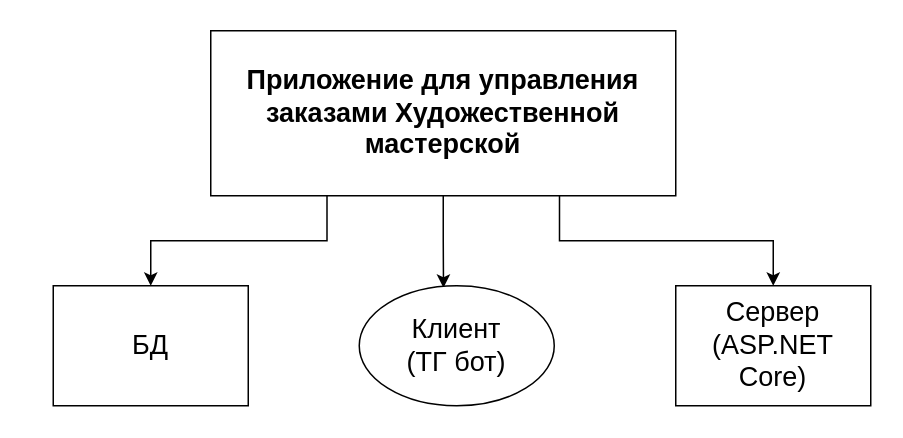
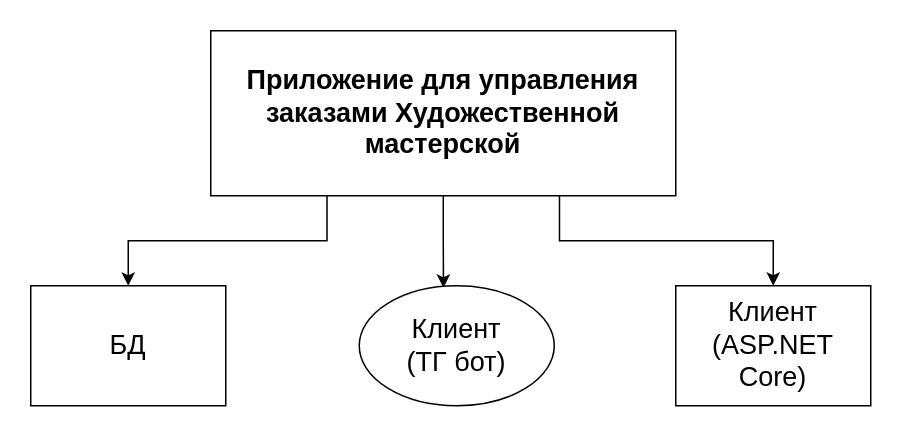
(151, 346) -> (128, 346)
(773, 346) -> (773, 346)
